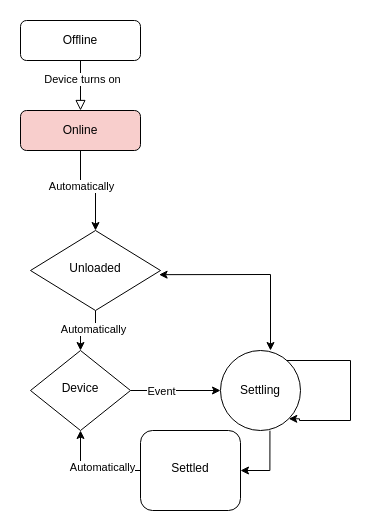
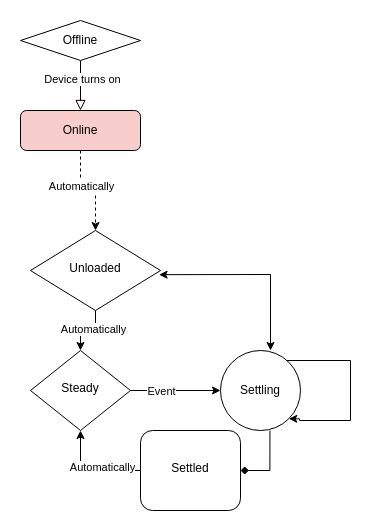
(81, 41) -> (81, 41)
(96, 208) -> (96, 208)
(81, 389) -> (81, 389)
(248, 471) -> (249, 471)
